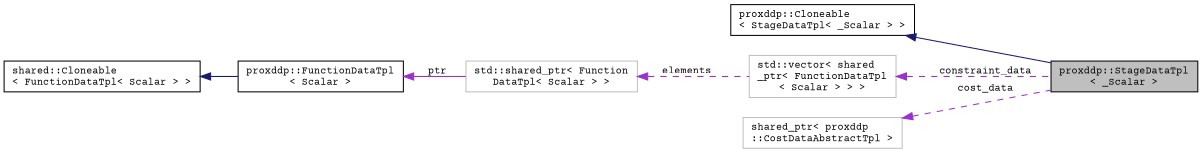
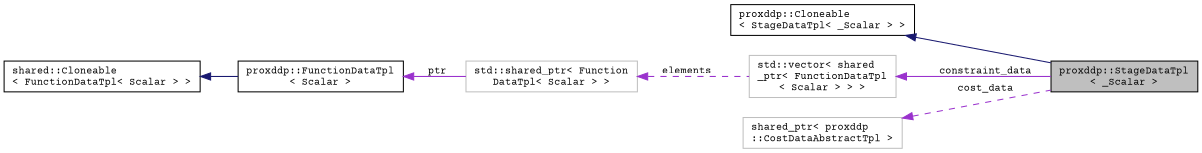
(979, 76) -> (979, 76)
